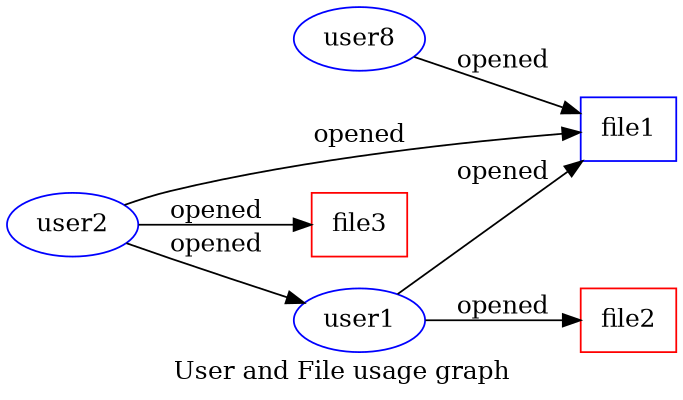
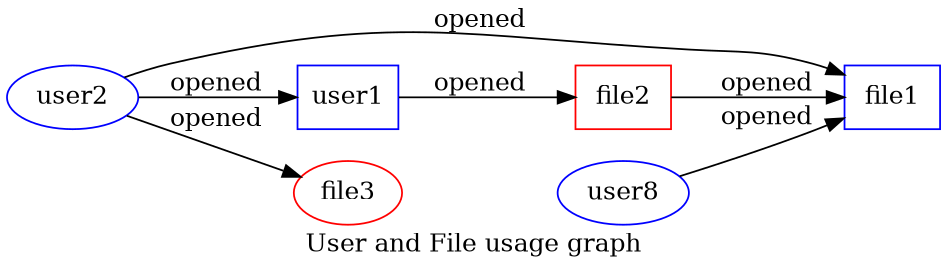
(359, 225) -> (348, 193)
(483, 233) -> (749, 97)
(359, 320) -> (348, 97)
